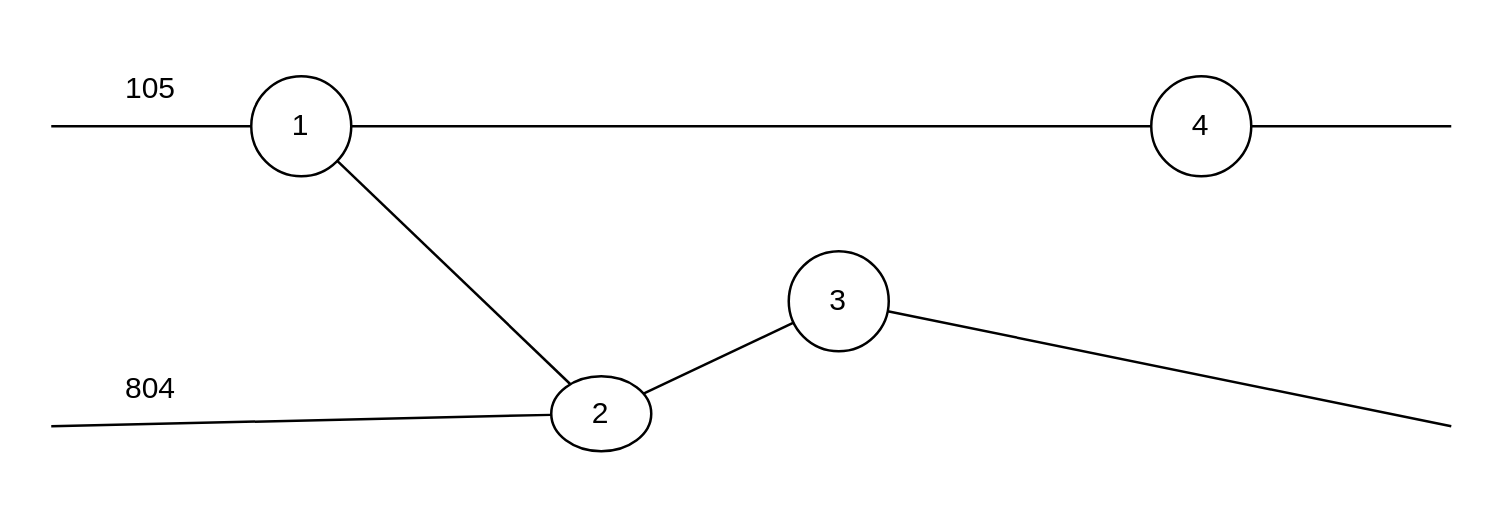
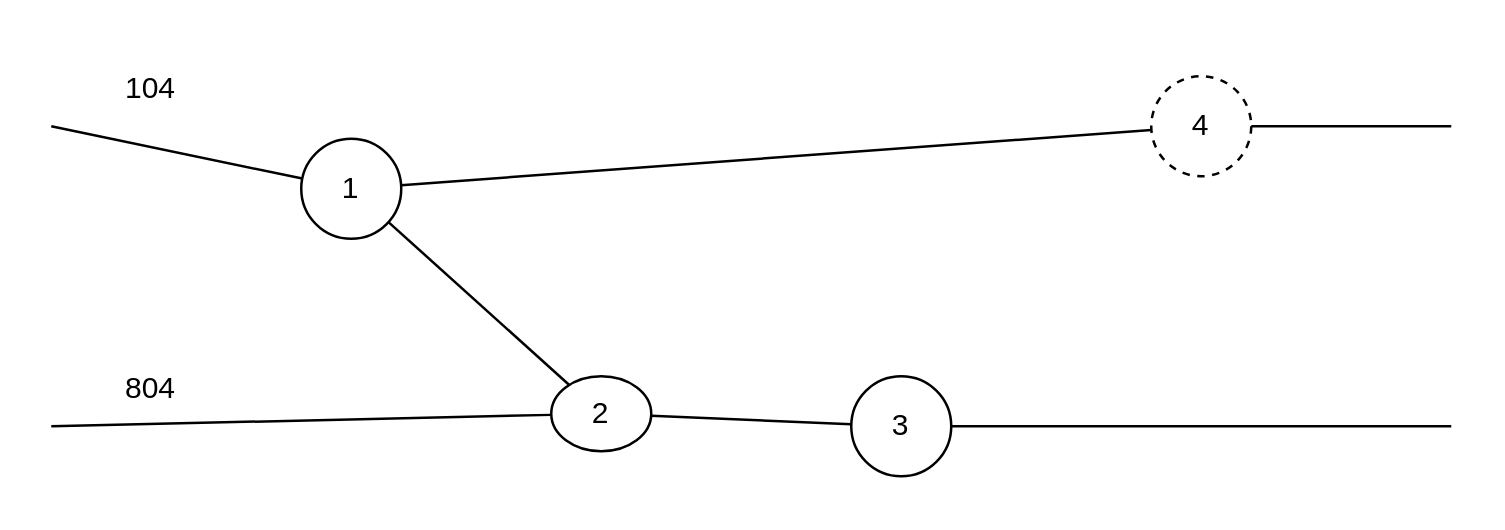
(151, 89) -> (151, 89)
(301, 126) -> (351, 189)
(1201, 126) -> (1201, 126)
(839, 301) -> (901, 426)
